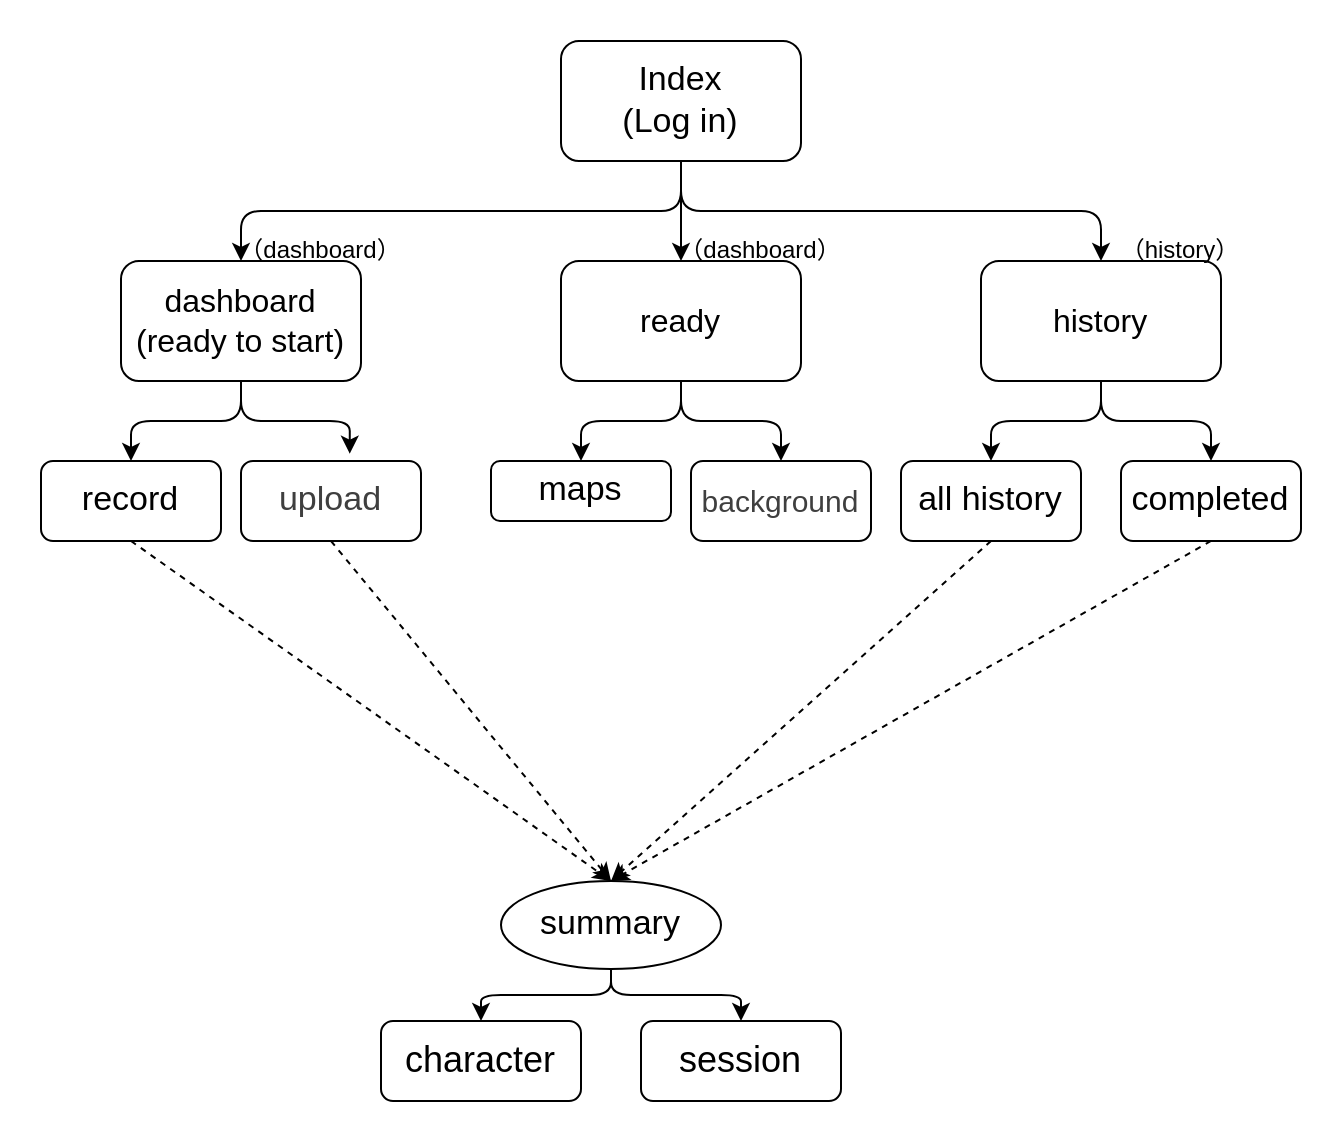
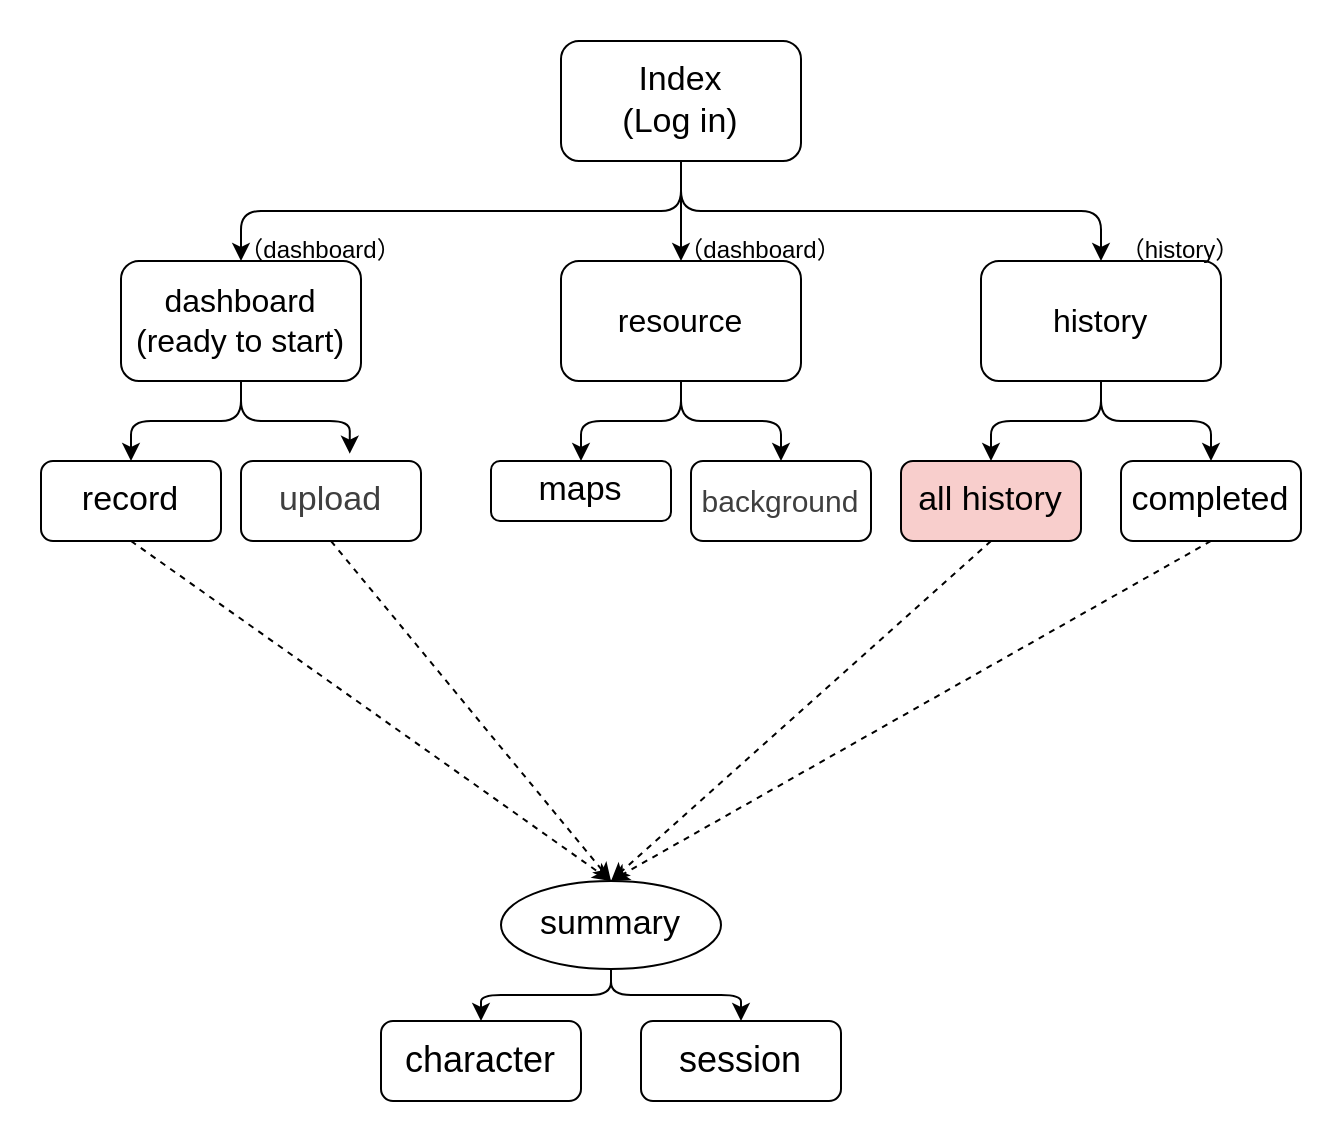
(681, 321) -> (681, 321)
(991, 501) -> (991, 501)
